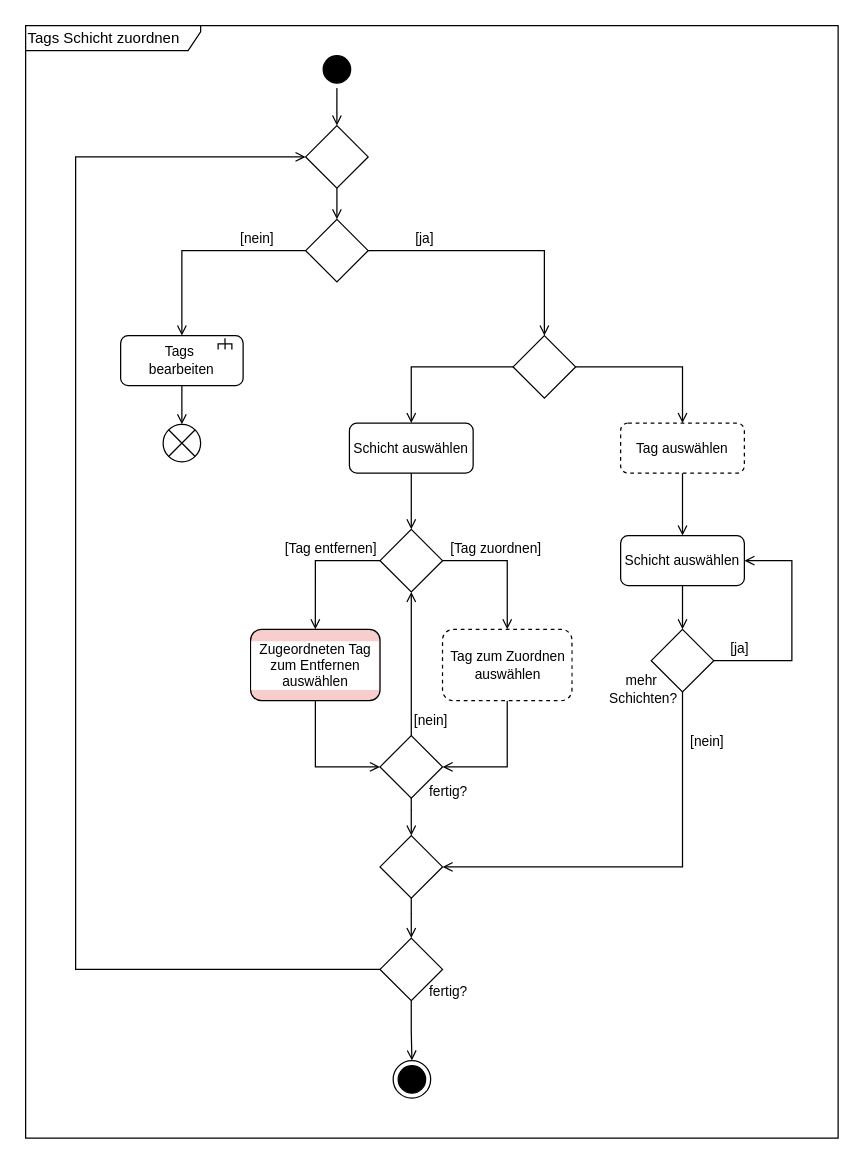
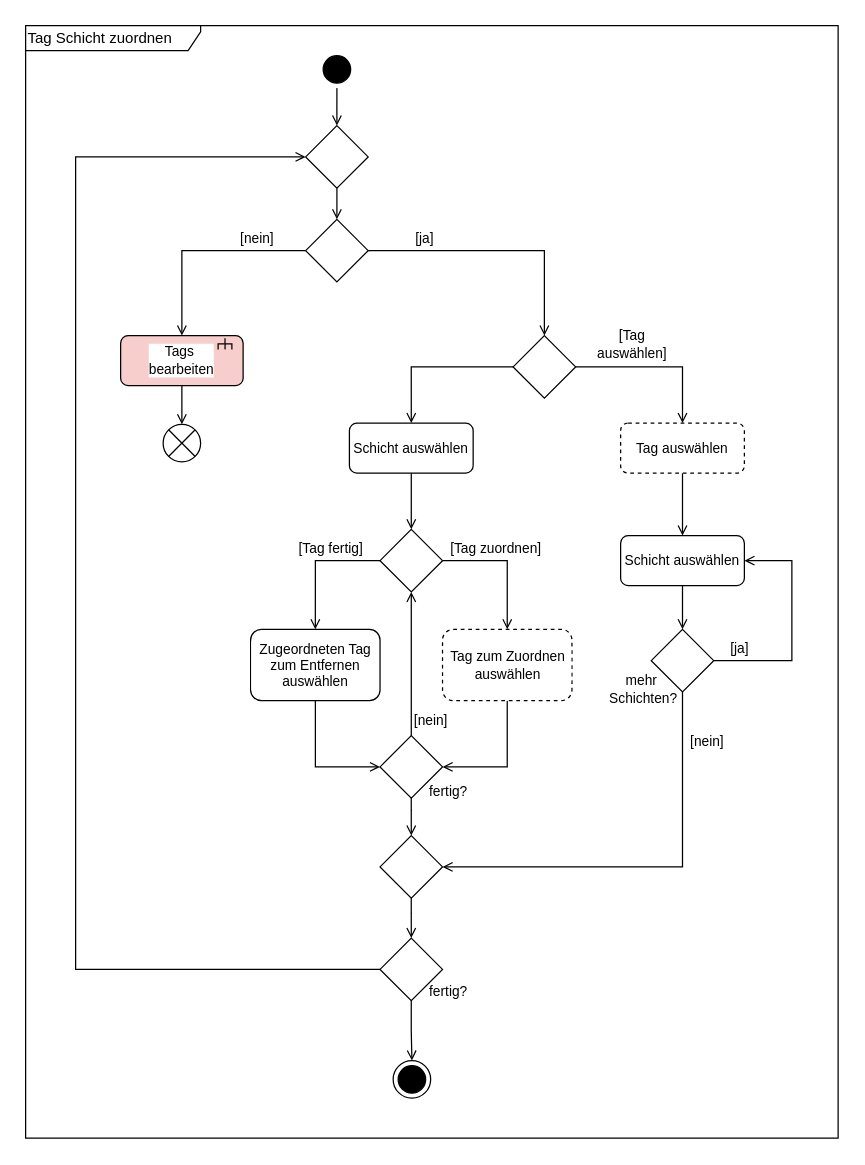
(112, 38) -> (108, 38)
none -> (632, 344)
(182, 361) -> (182, 361)
(331, 548) -> (331, 548)
(315, 665) -> (315, 665)
